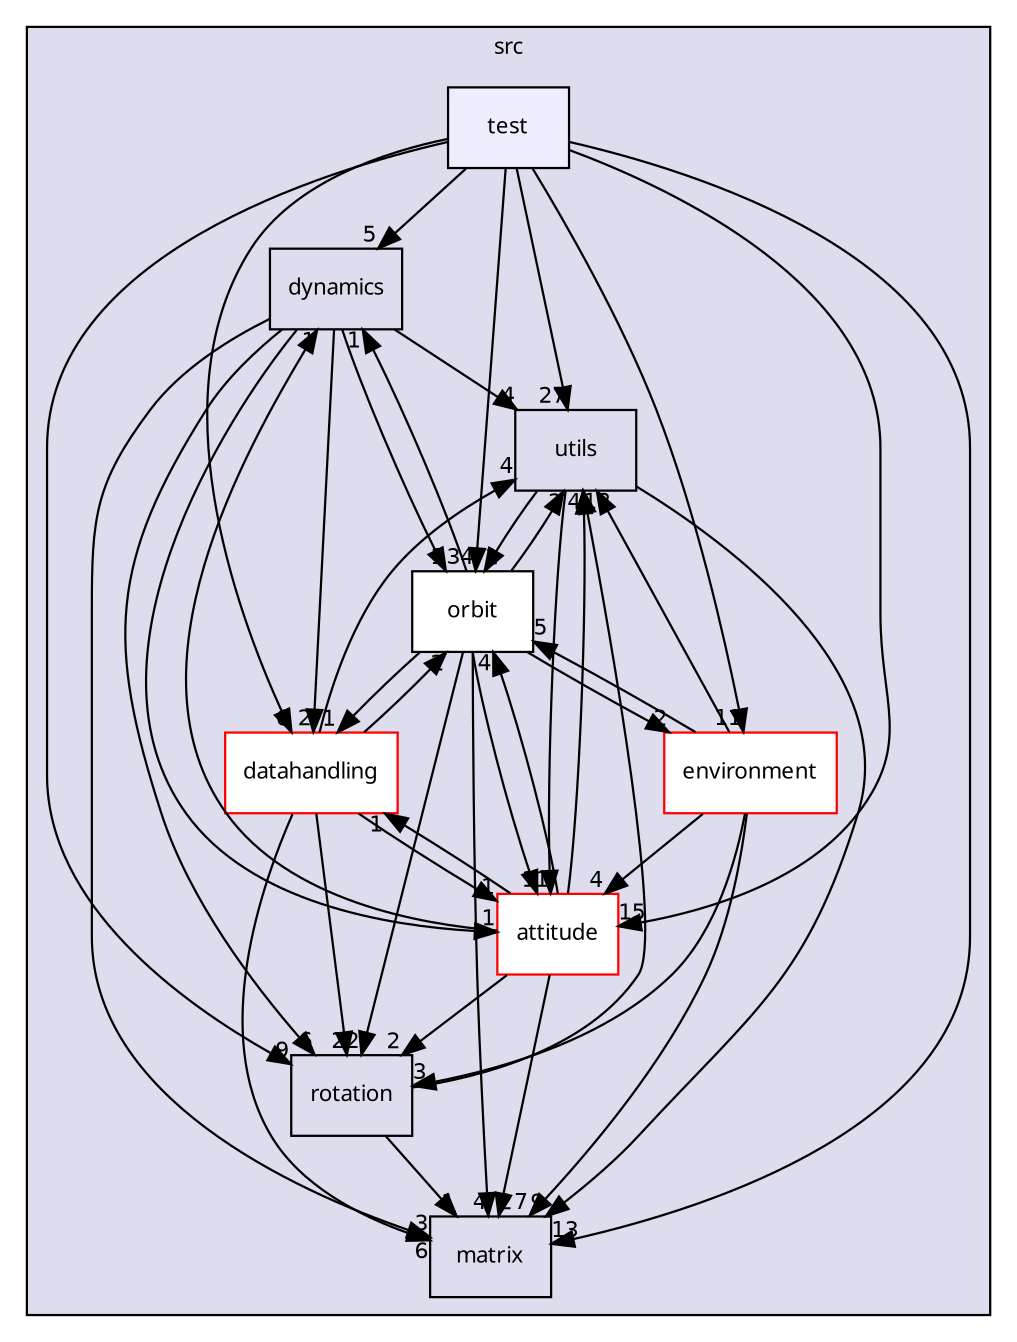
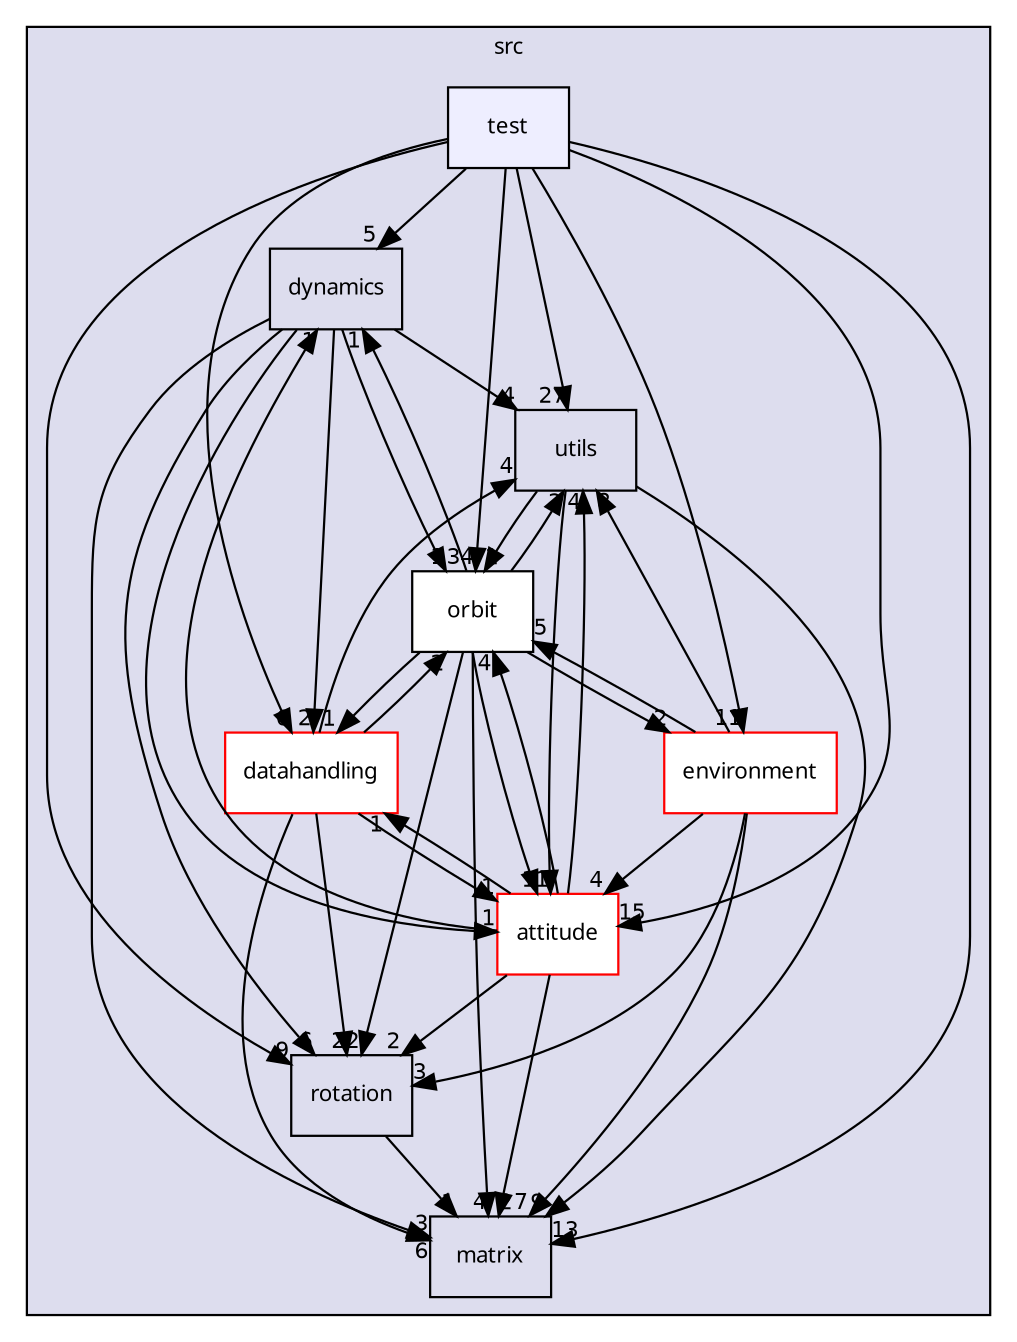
(643, 890) -> none
